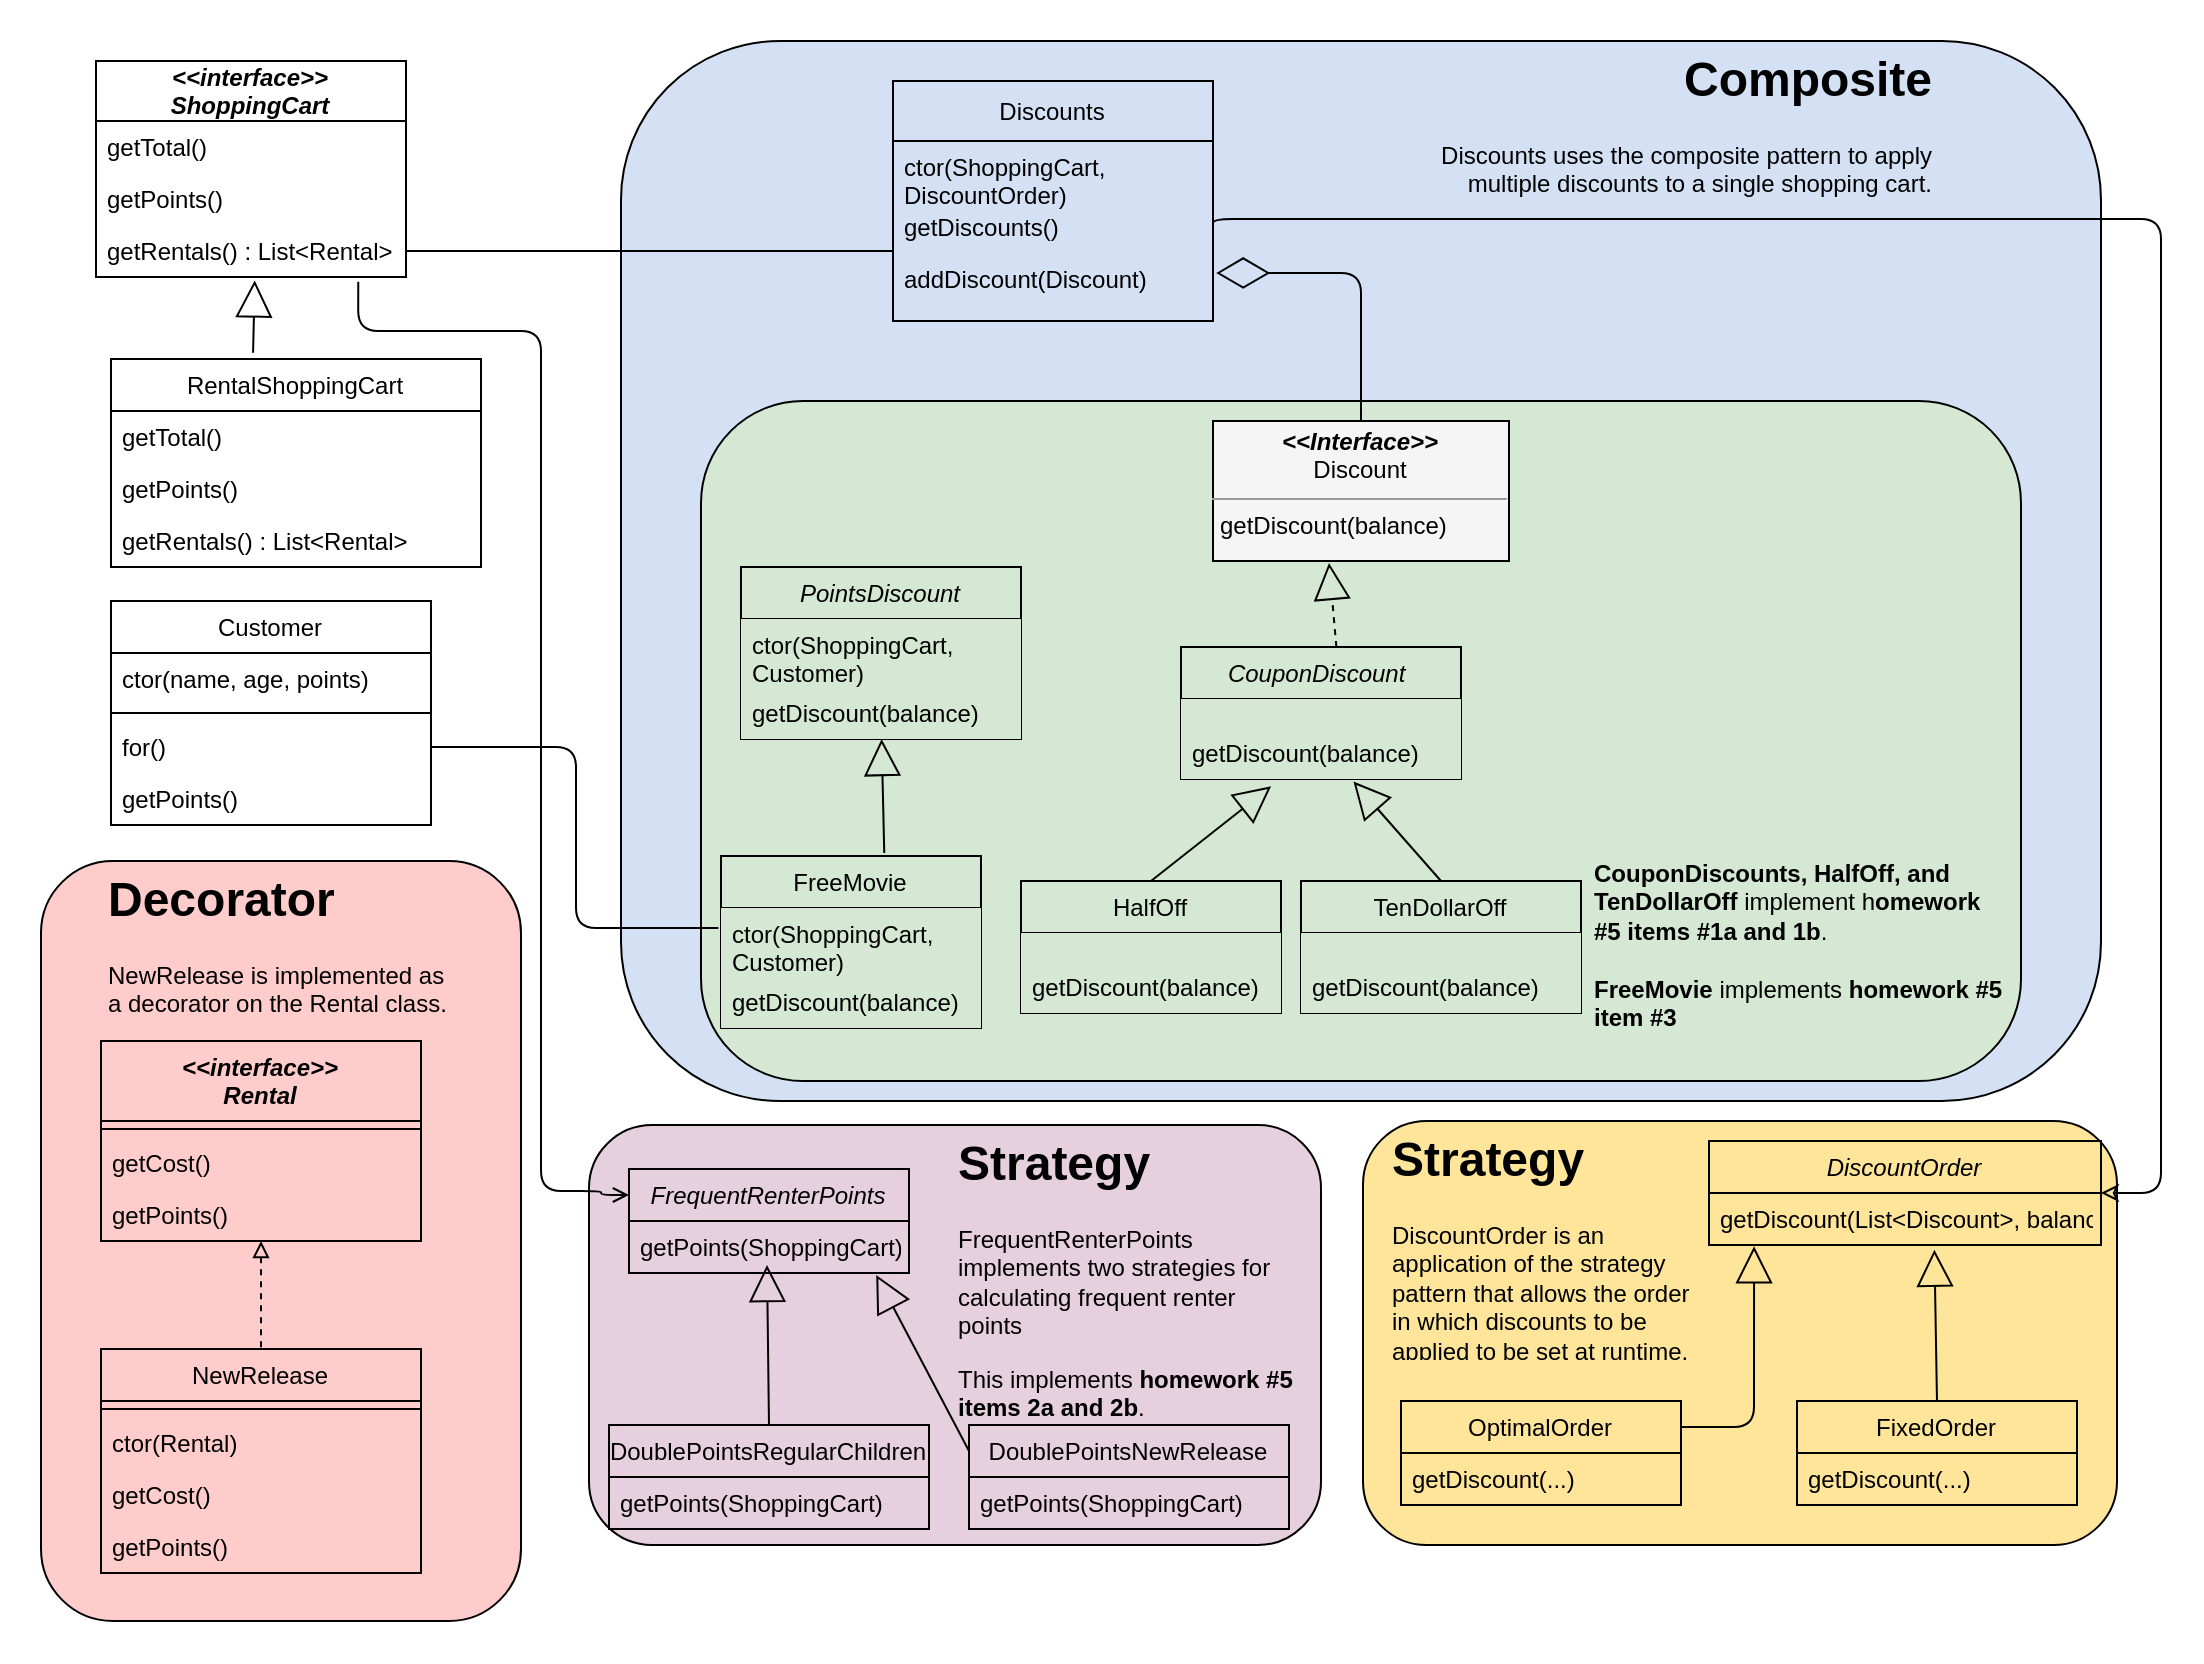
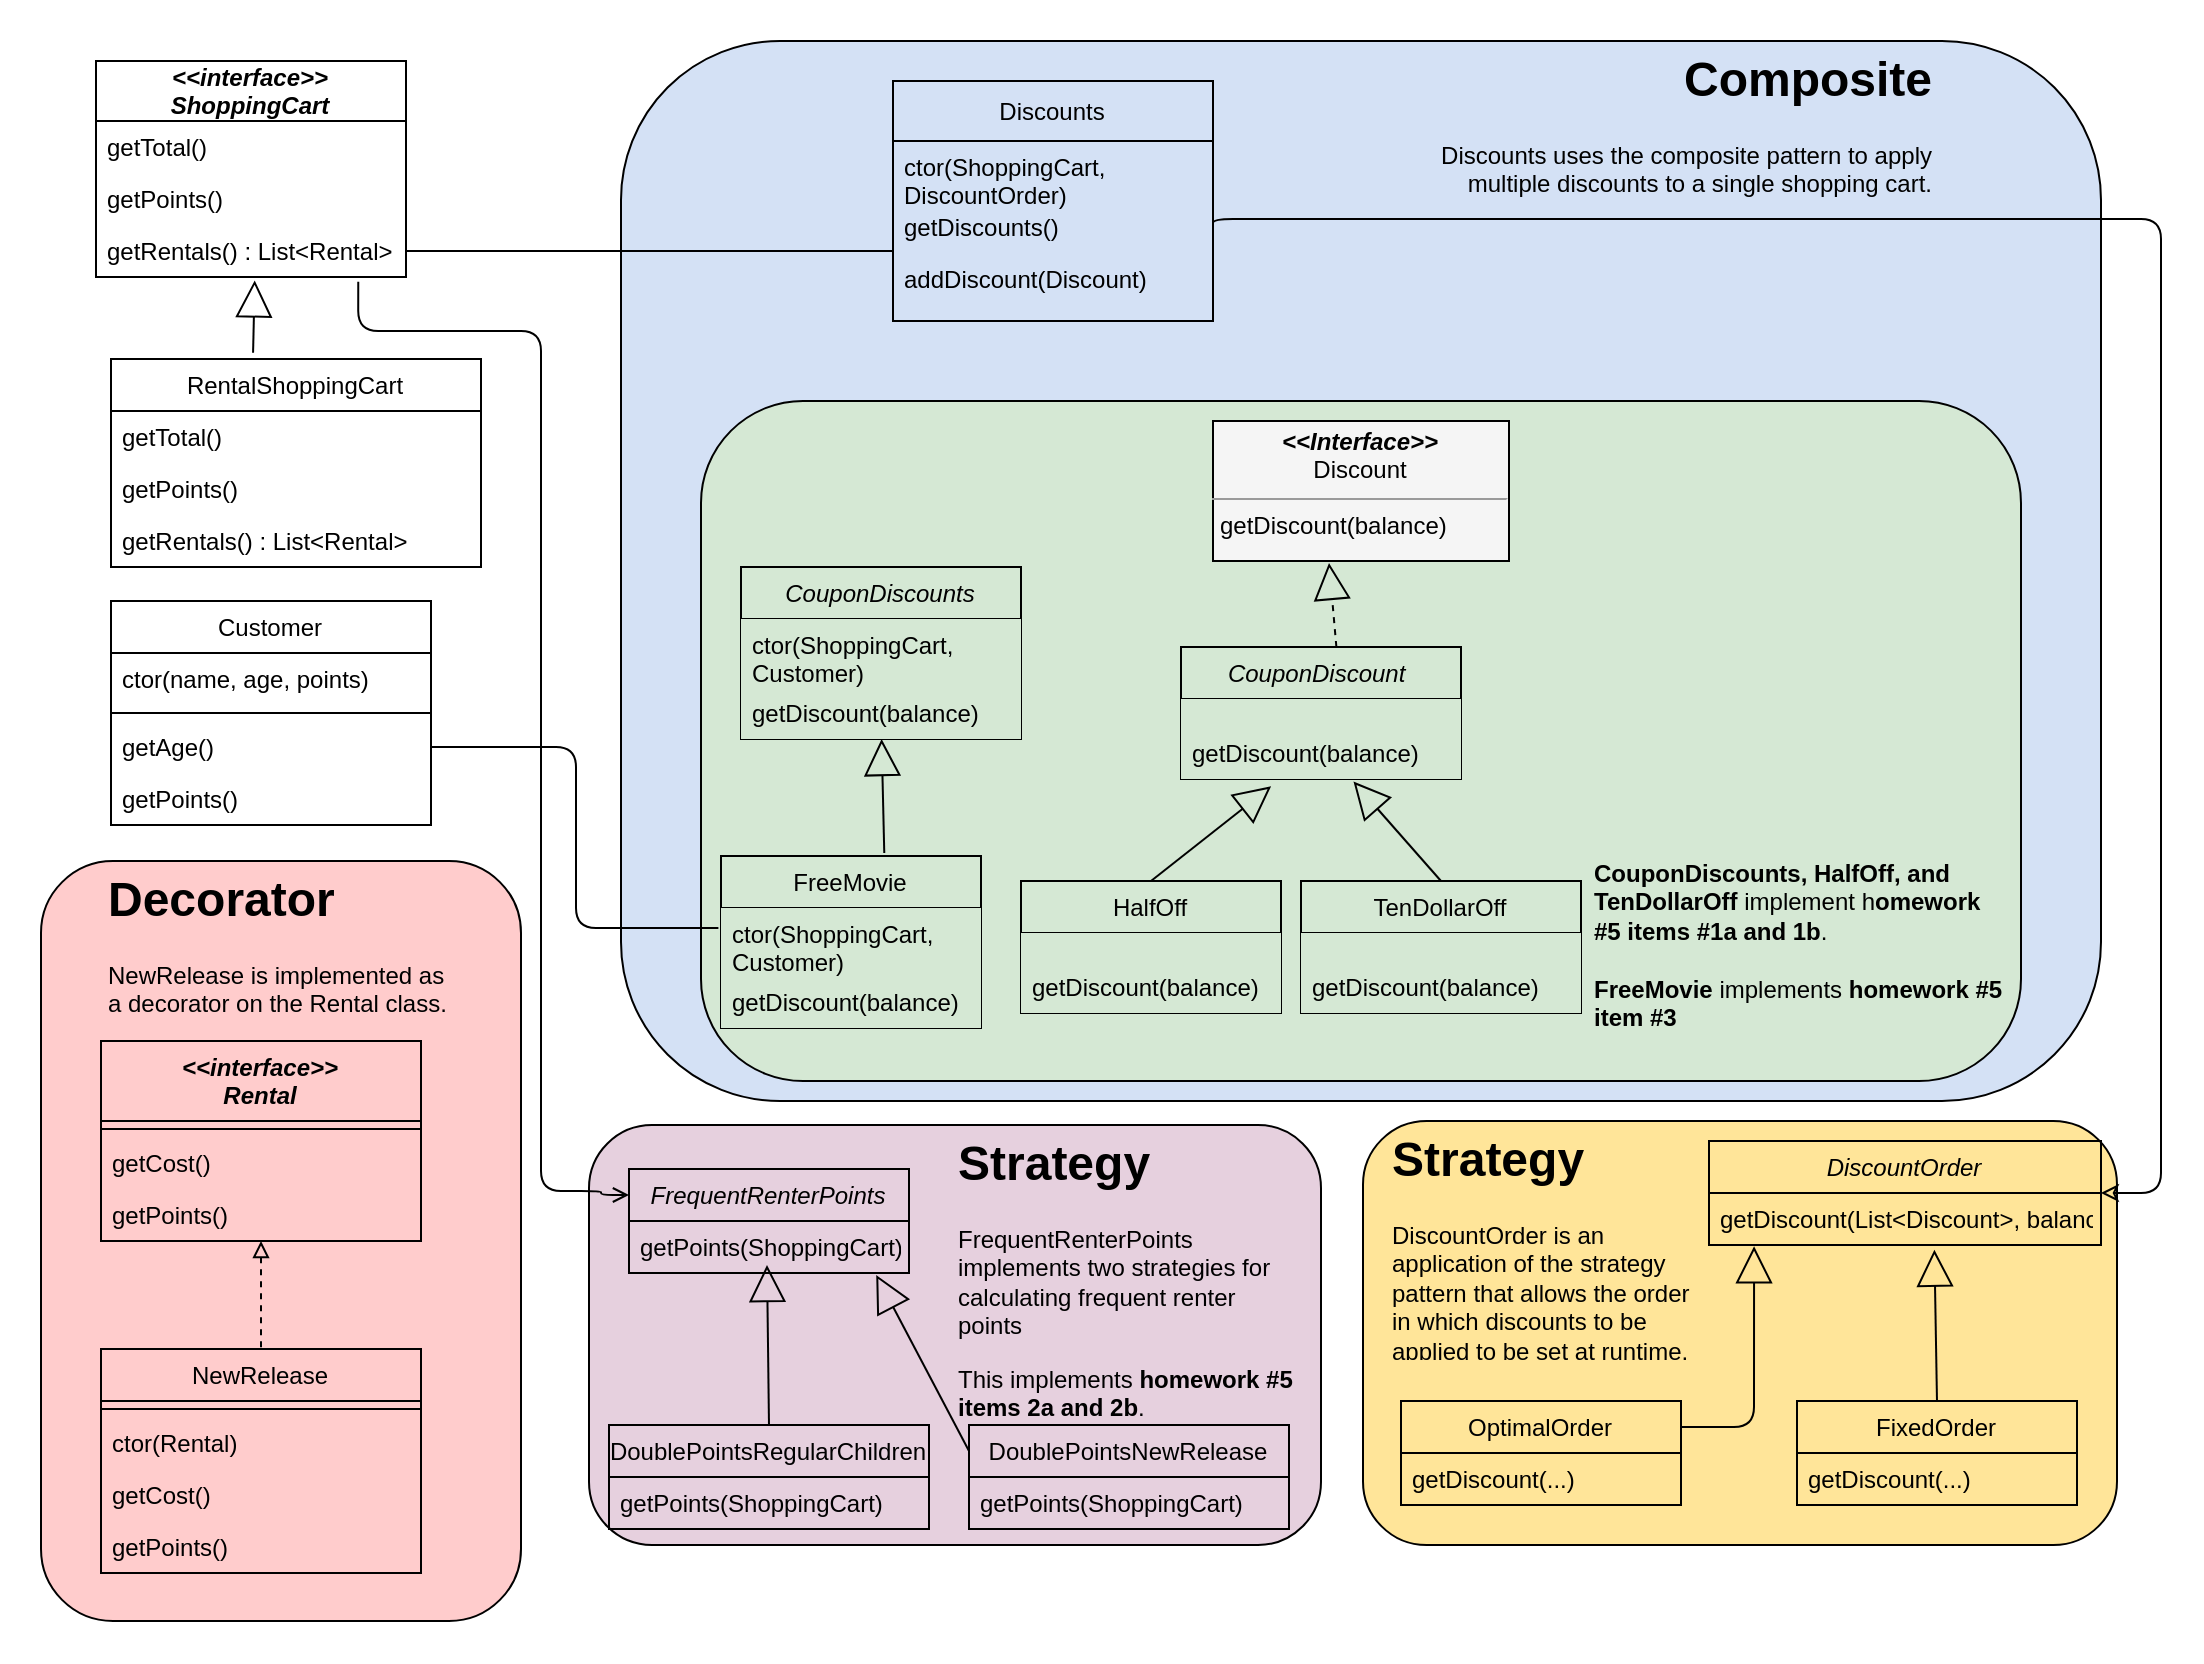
(1361, 308) -> none
(880, 594) -> (880, 594)
(156, 748) -> (176, 748)
